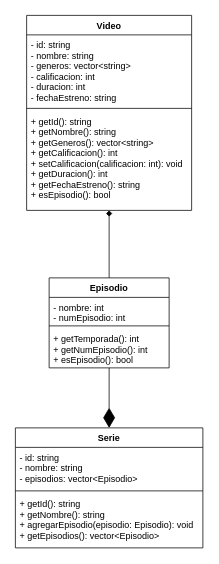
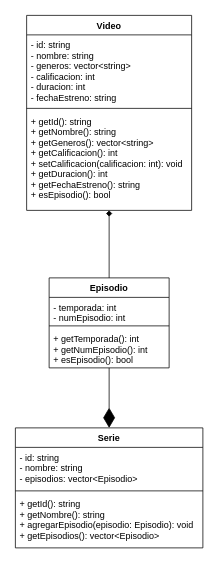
(81, 308) -> (89, 308)
